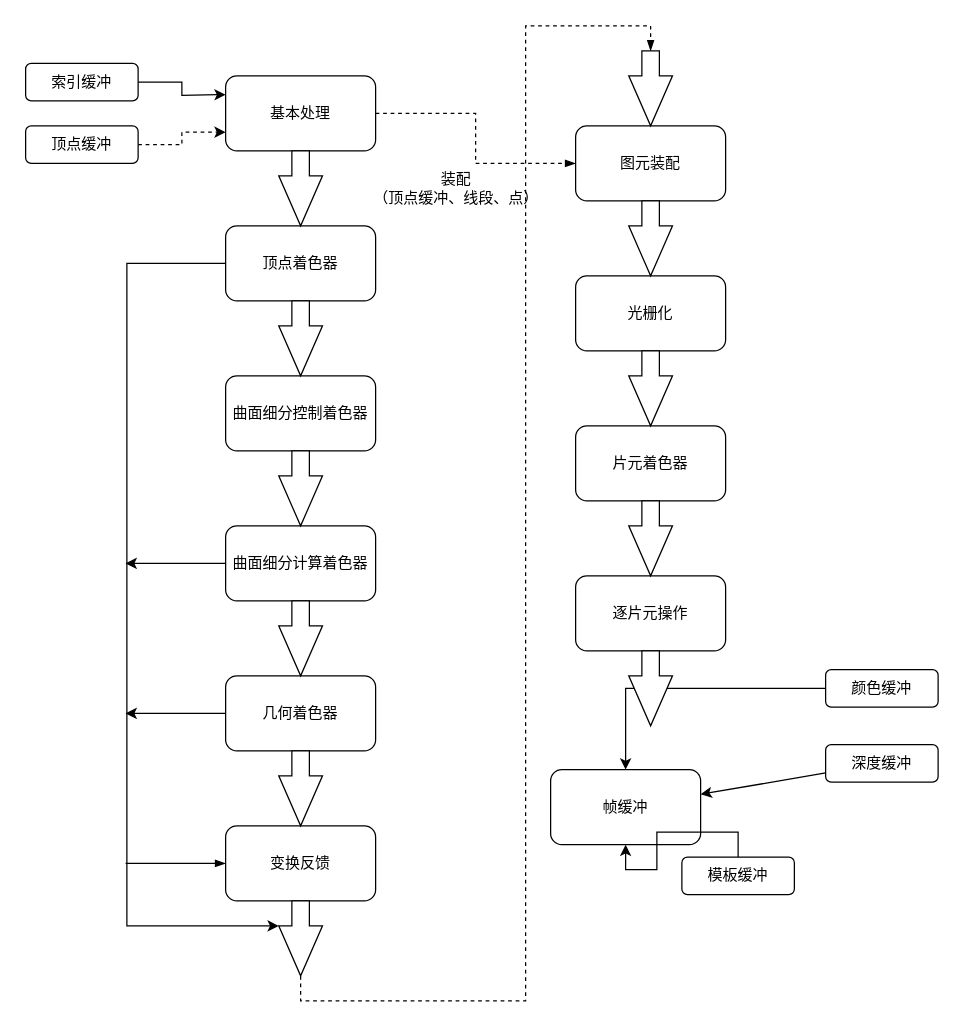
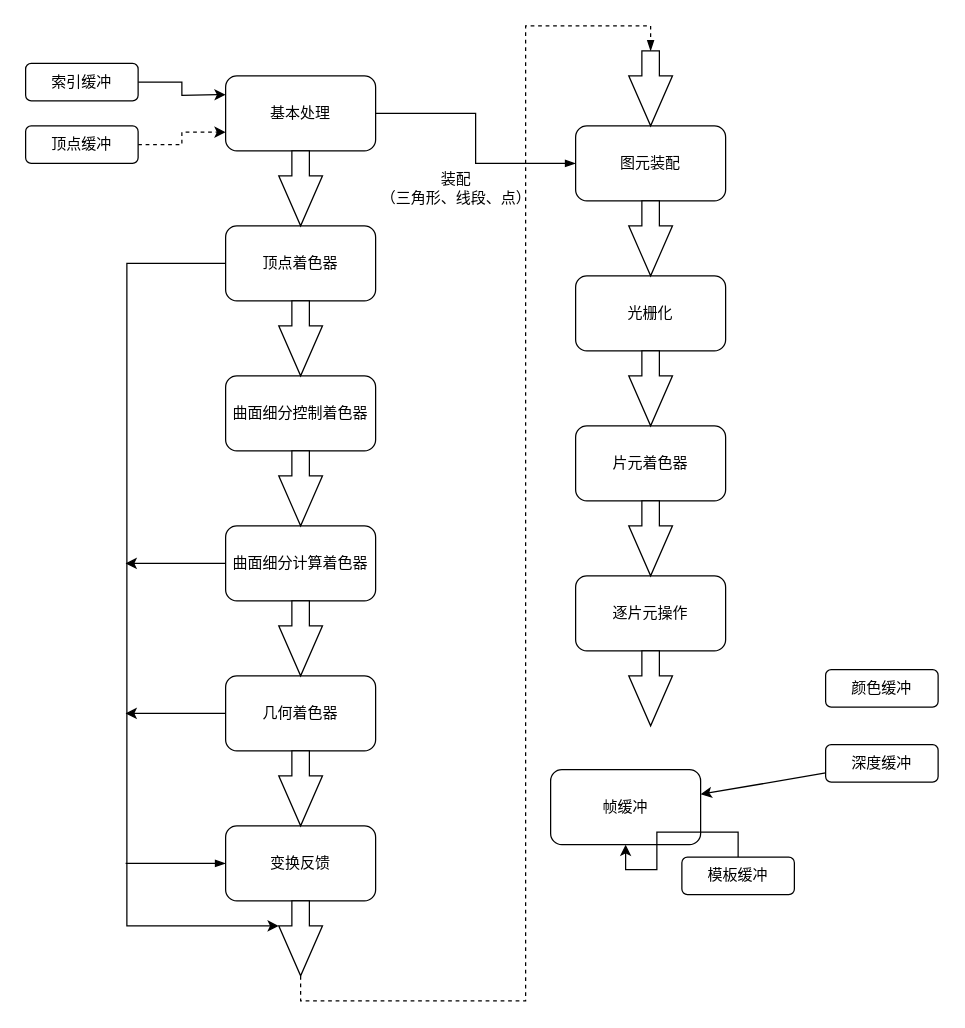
(476, 133) -> (476, 133)
(456, 188) -> (456, 188)
(746, 688) -> none
